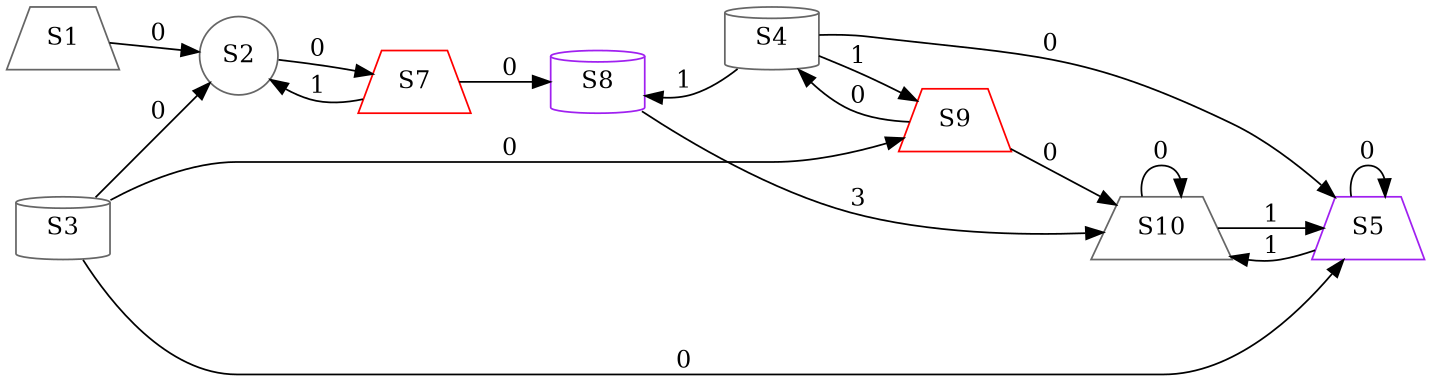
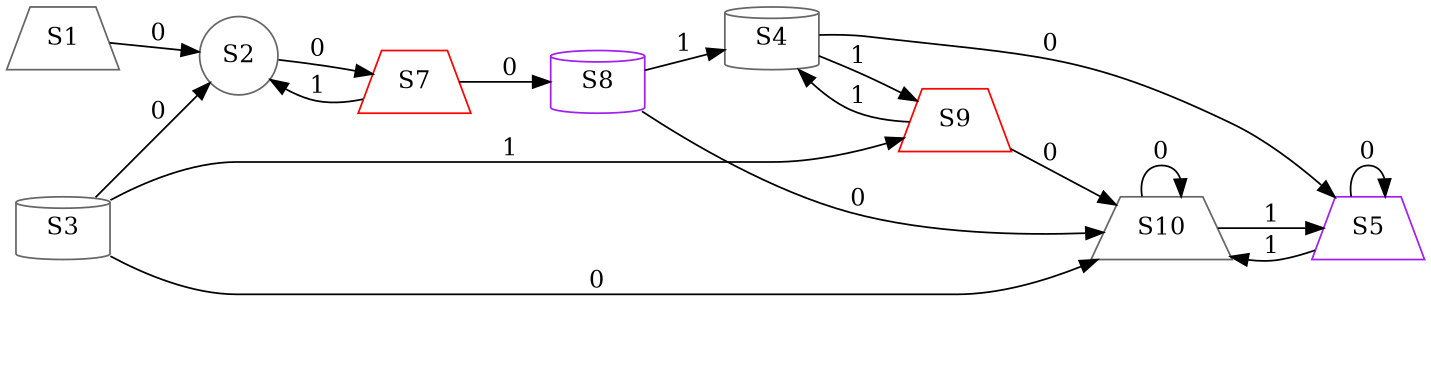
(703, 91) -> (676, 62)
(859, 97) -> (859, 97)
(511, 149) -> (511, 149)
(859, 199) -> (859, 199)
(702, 374) -> (594, 294)
